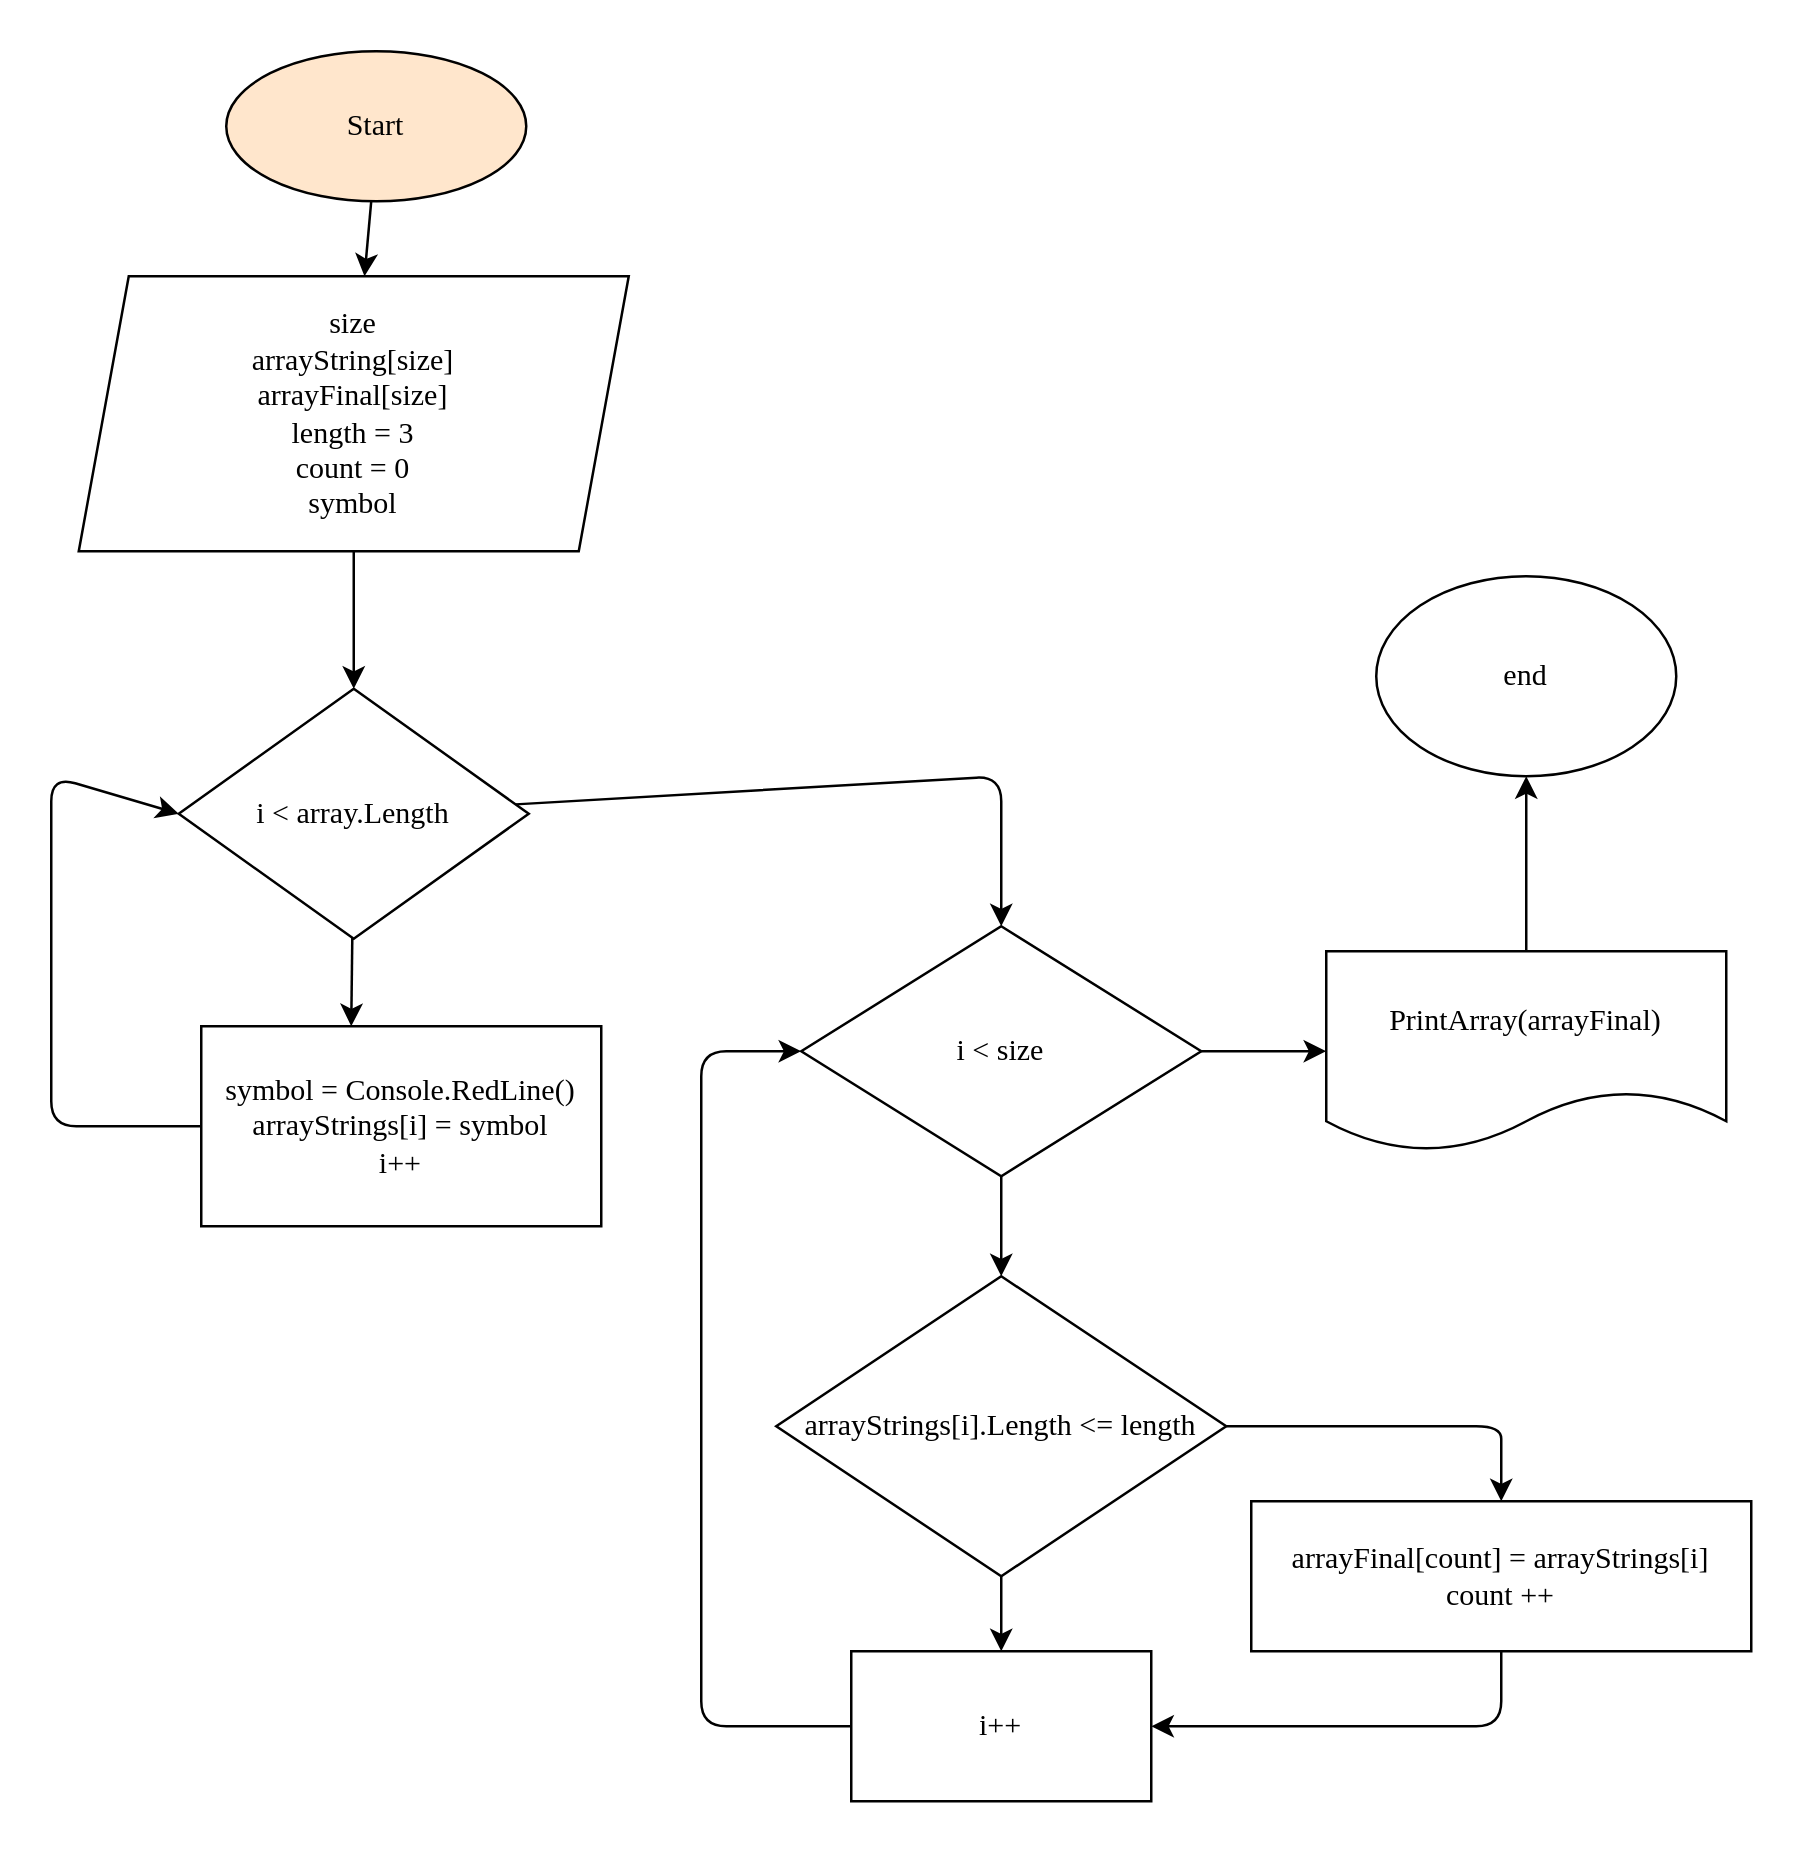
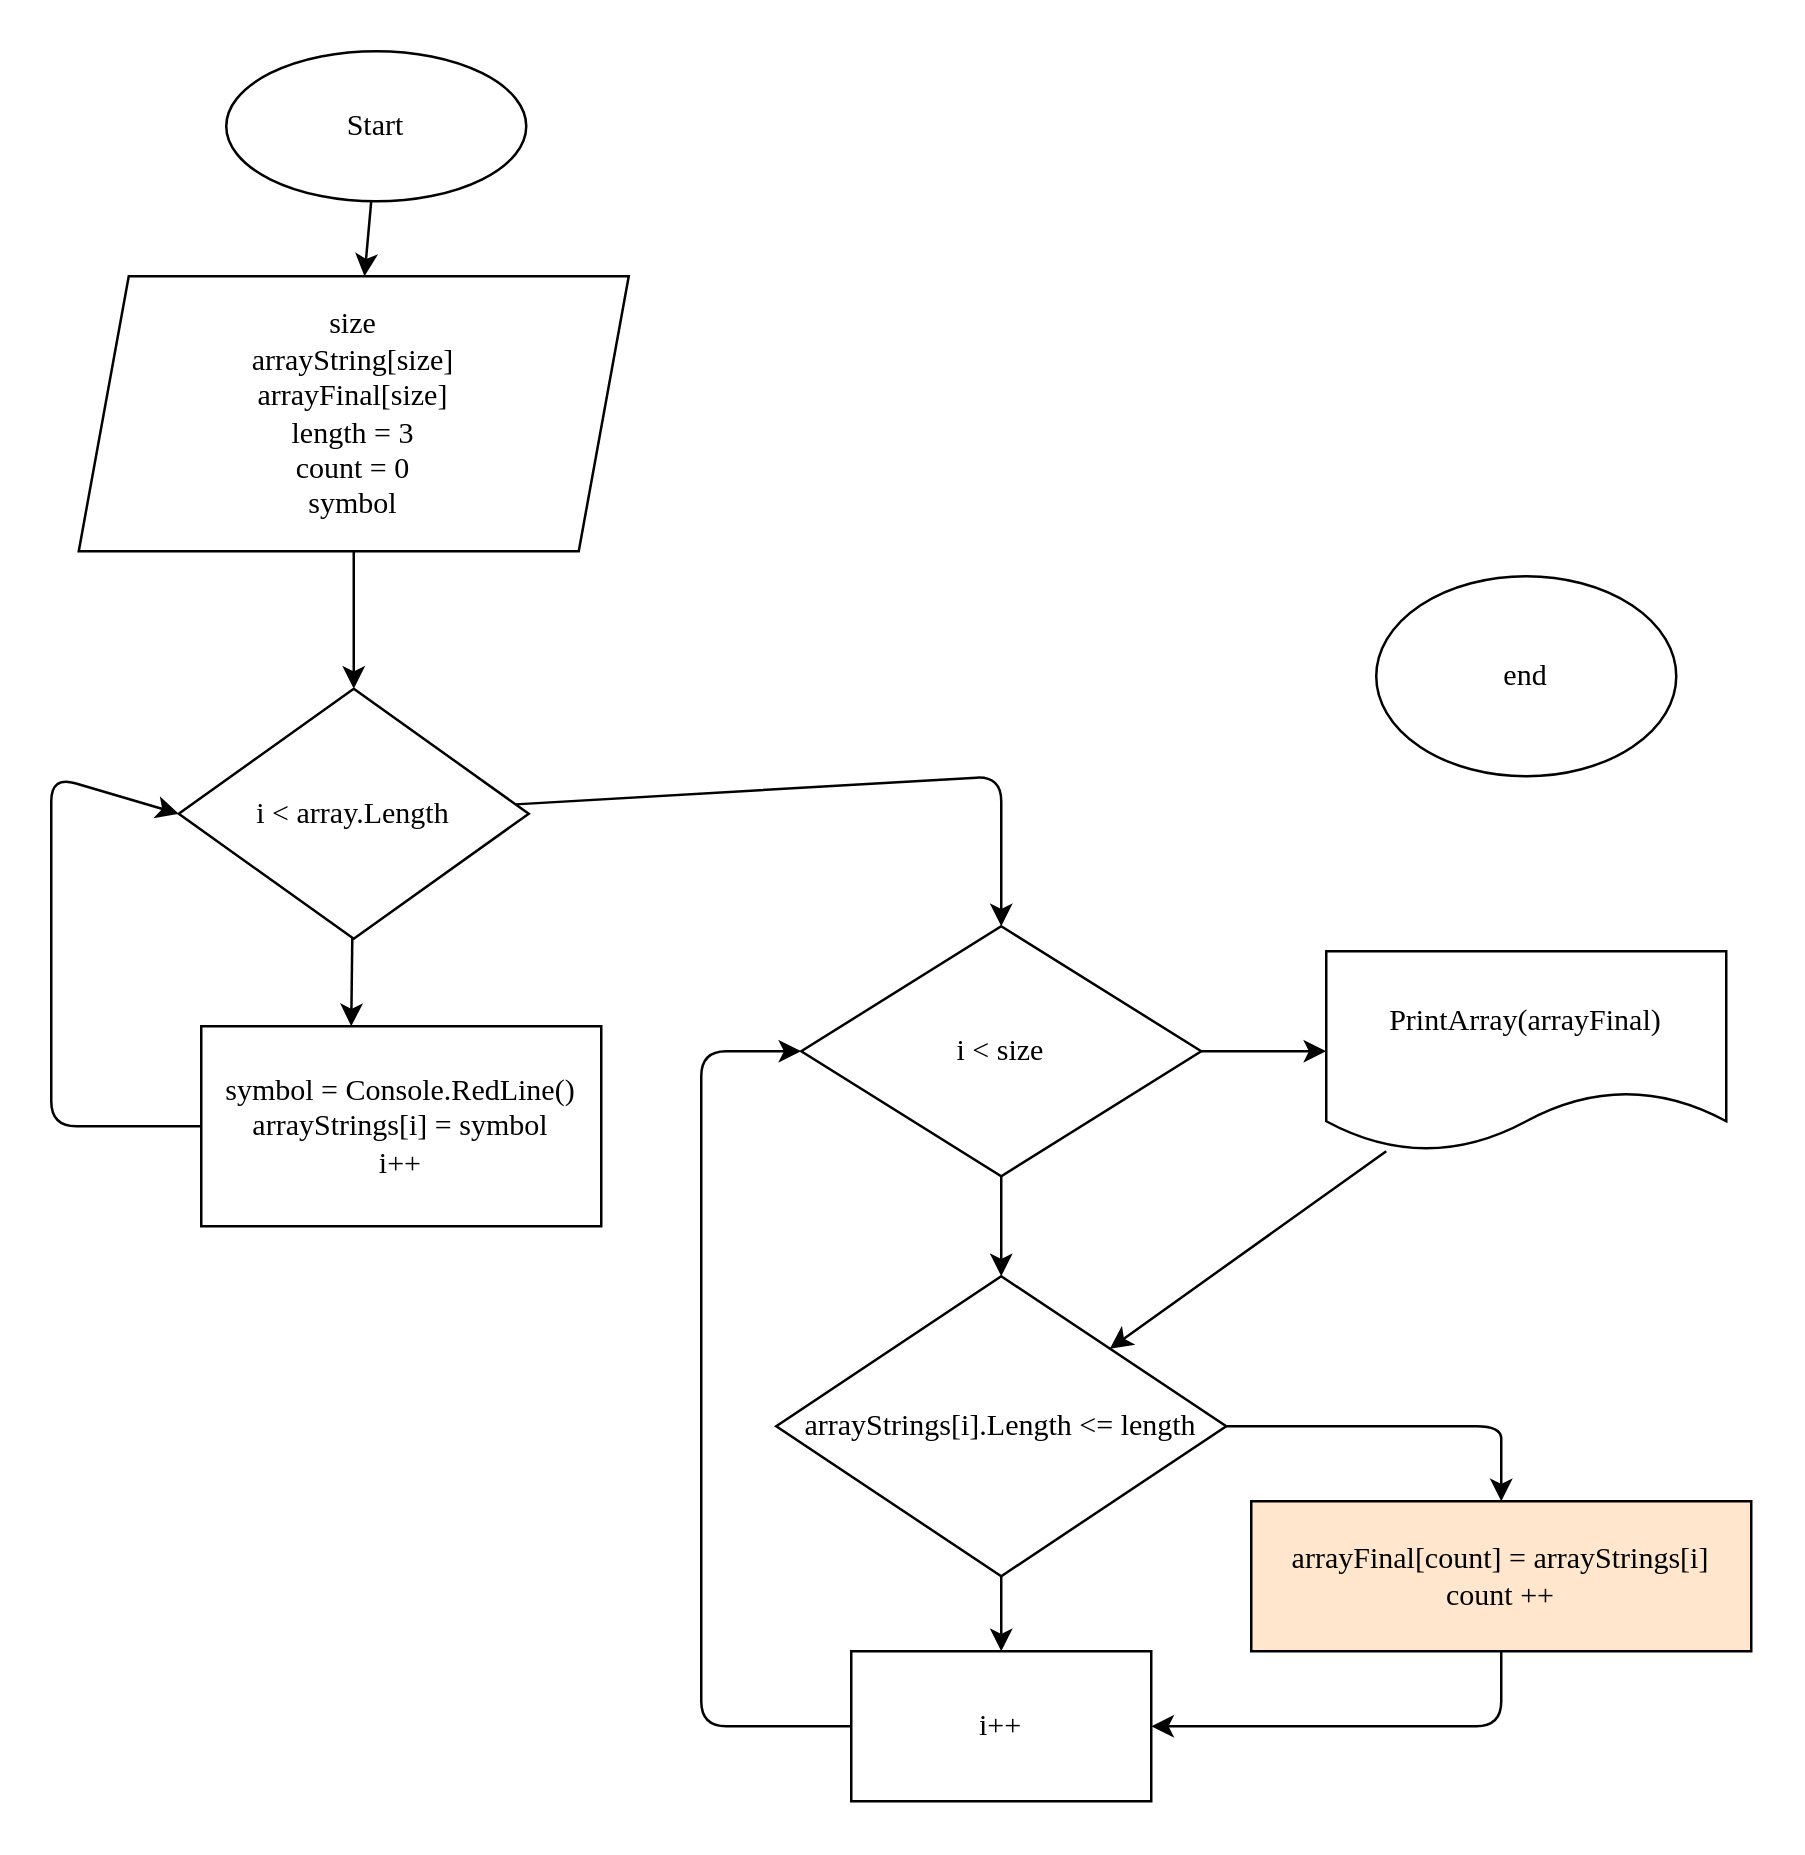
(376, 126) -> (376, 126)
(1526, 872) -> (1255, 1245)
(1501, 1576) -> (1501, 1576)
